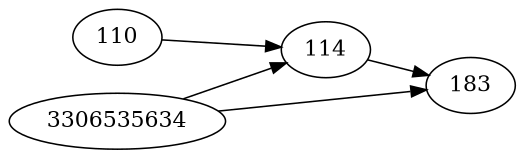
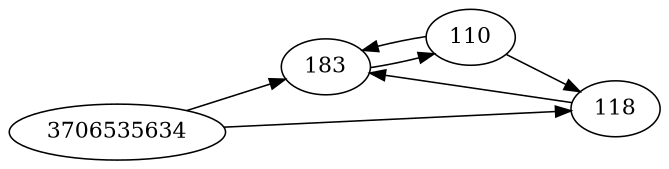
none -> (402, 41)
(326, 50) -> (616, 109)
none -> (395, 63)
(117, 121) -> (117, 132)
